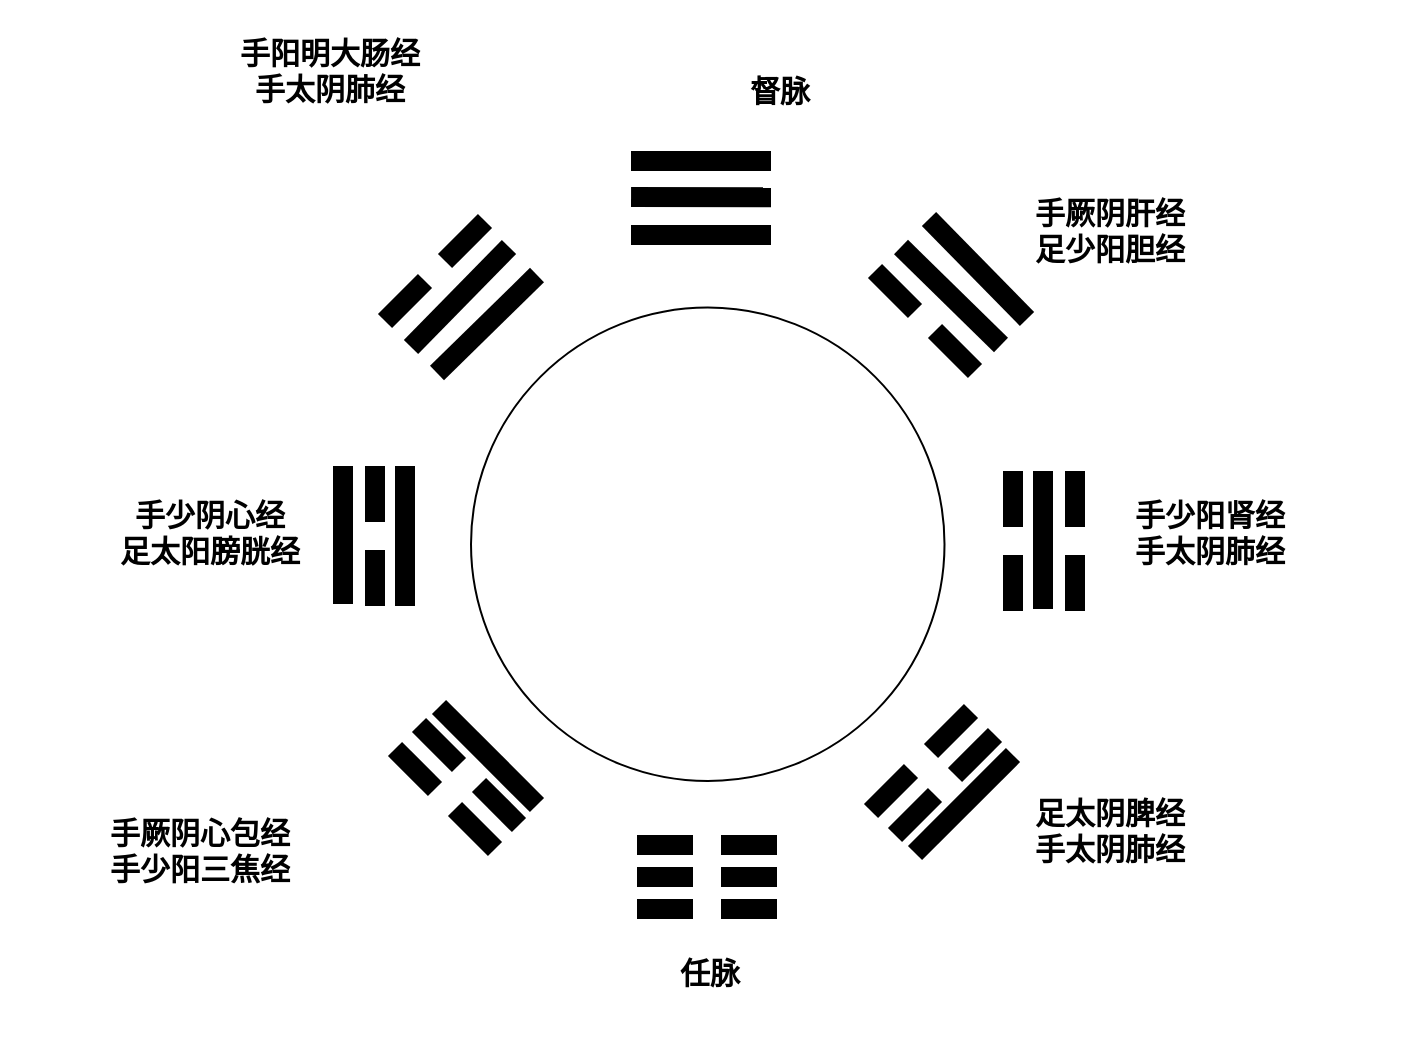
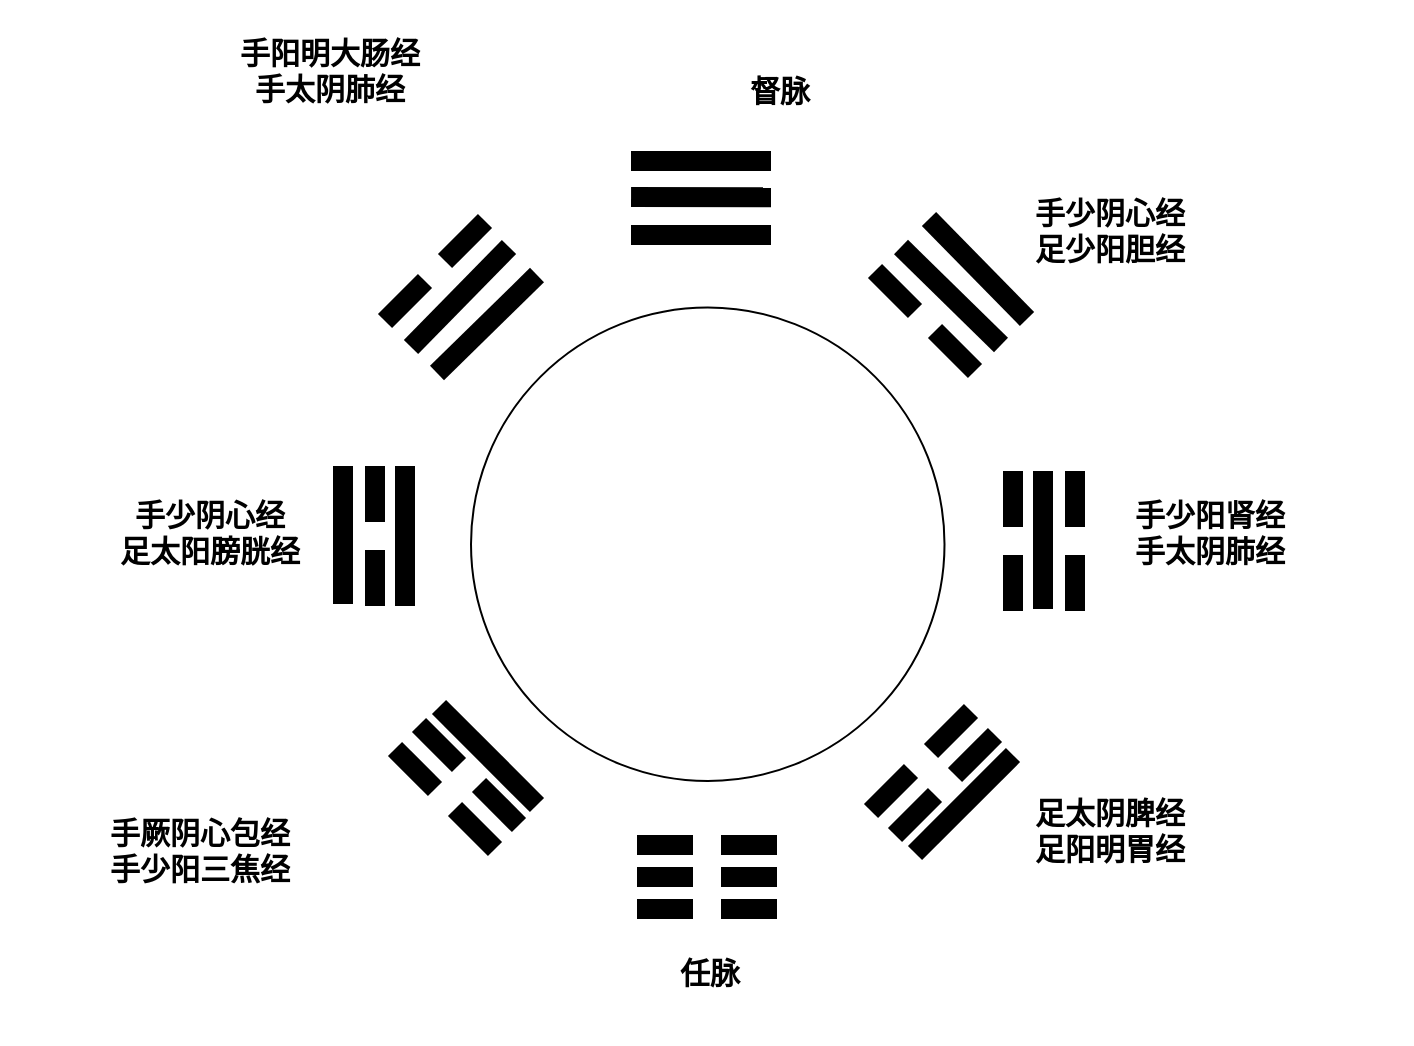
(1111, 231) -> (1111, 231)
(1111, 831) -> (1111, 831)
